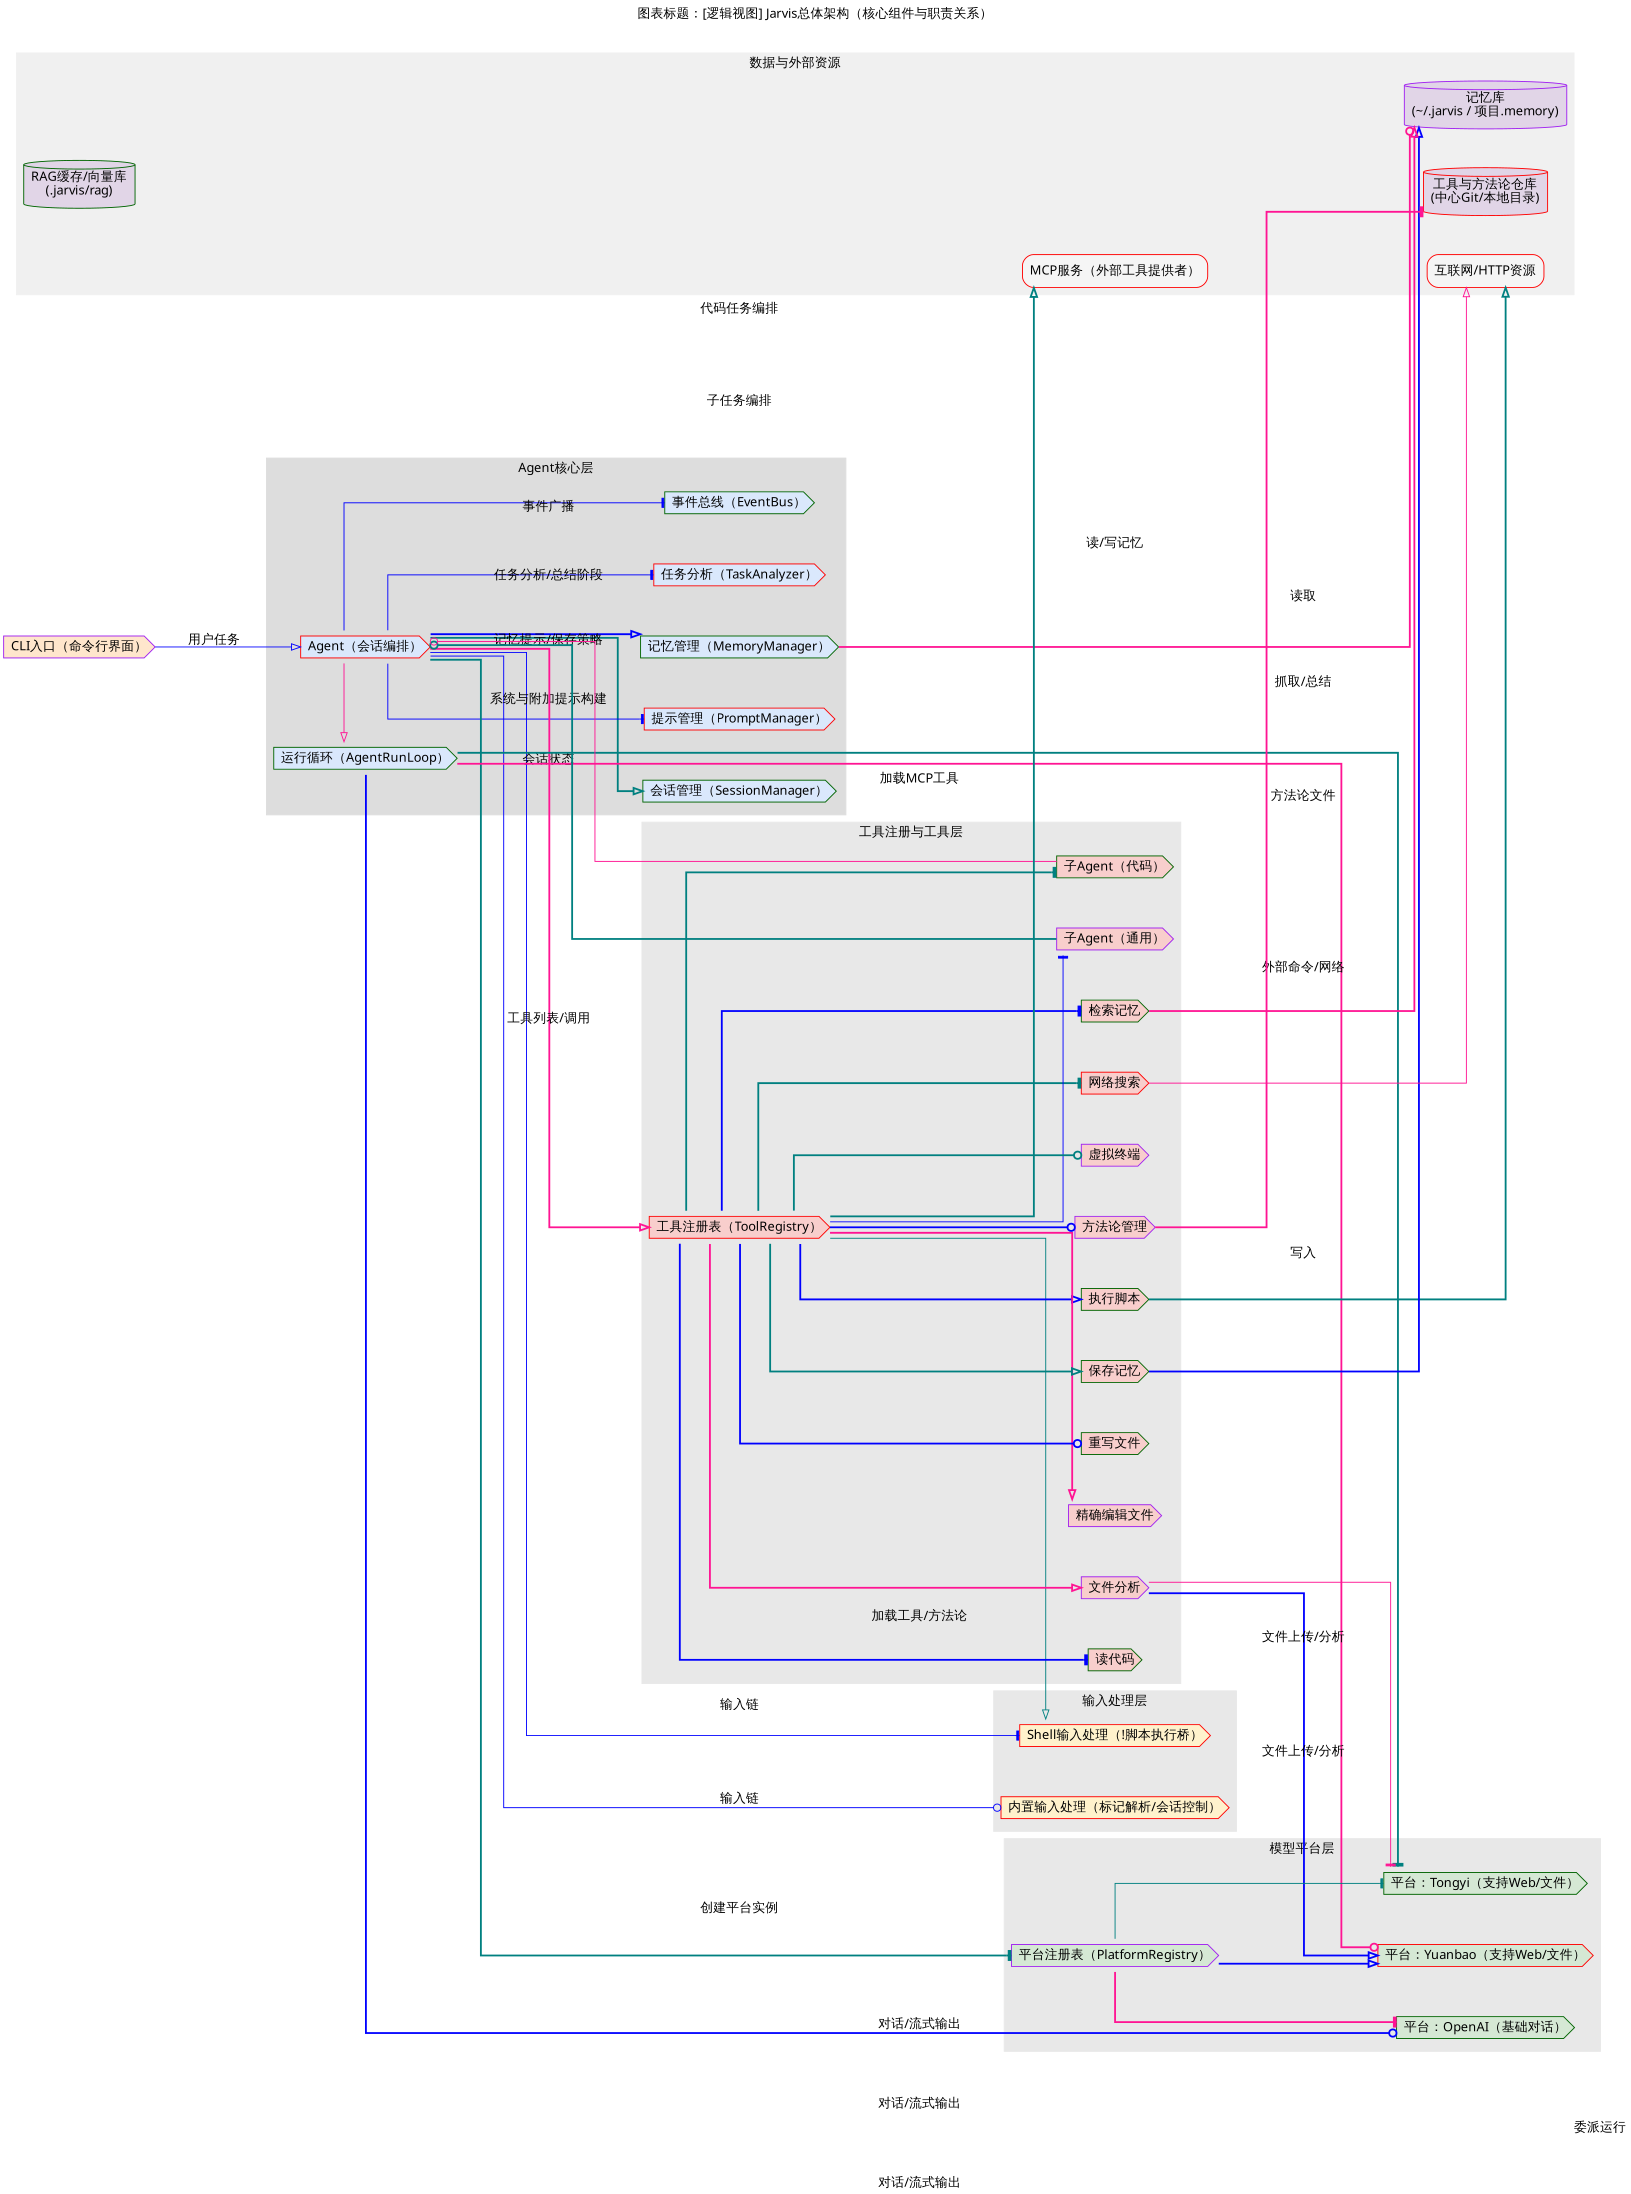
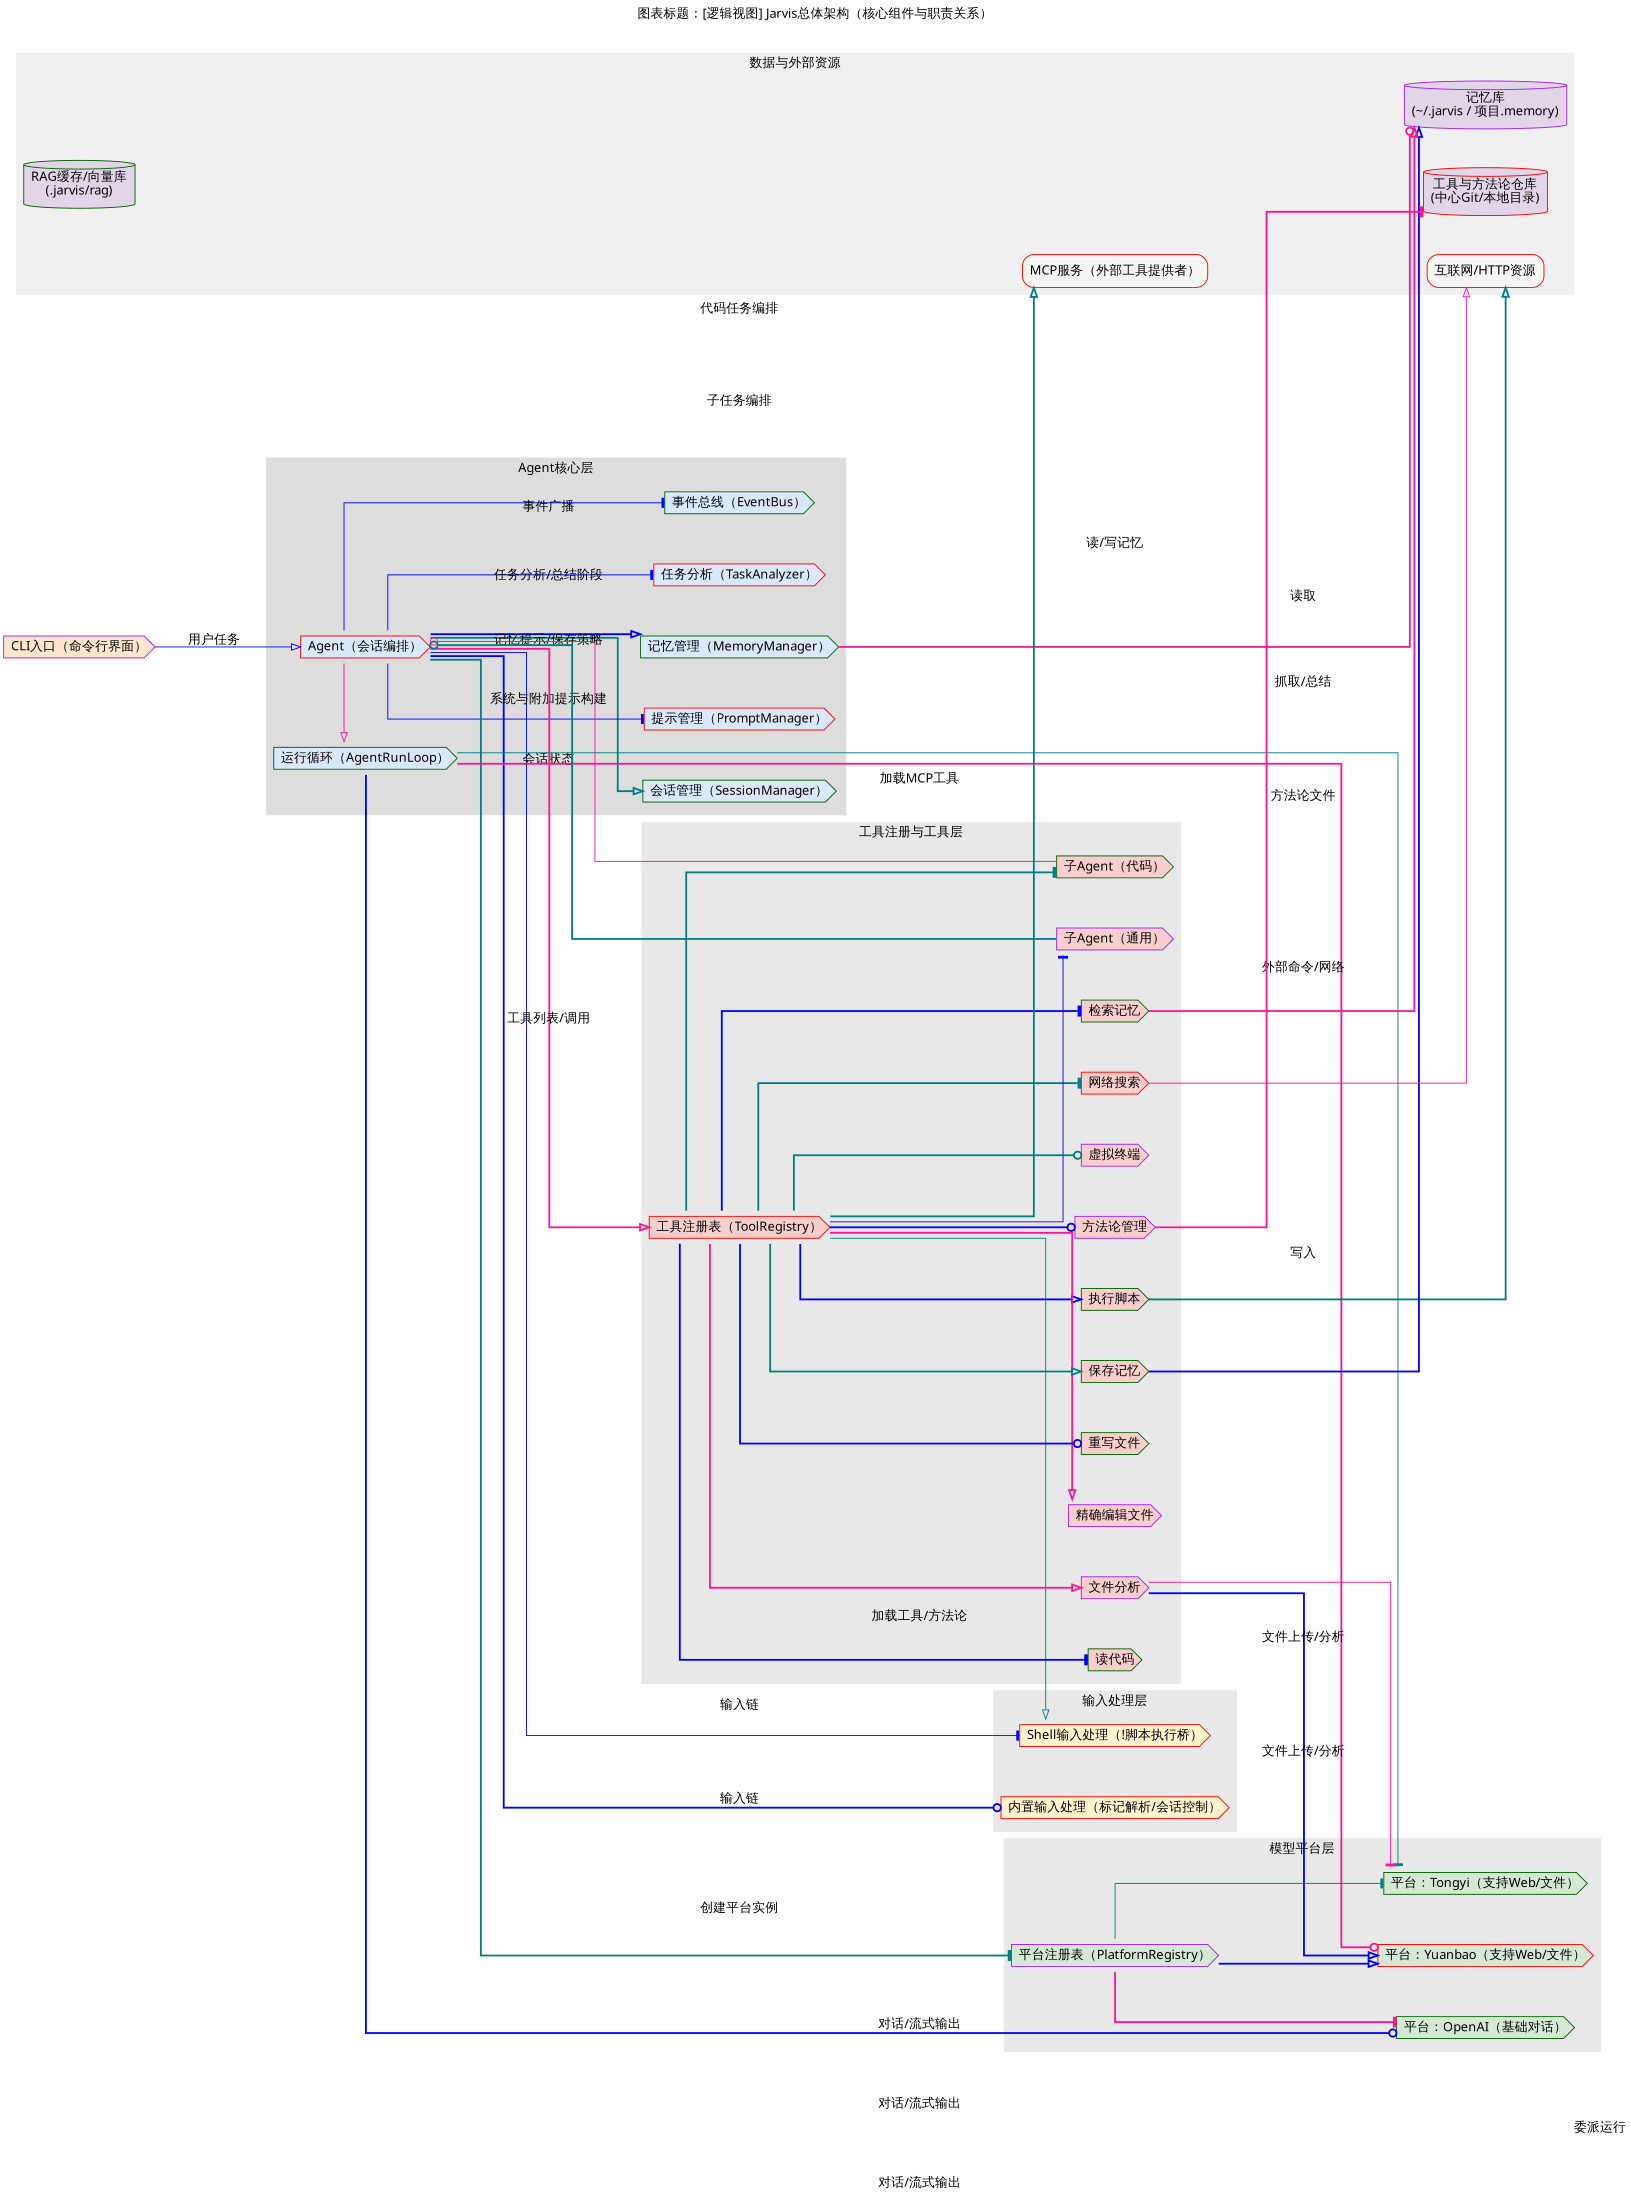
(1398, 837) -> (1398, 837)
(504, 1440) -> (504, 1440)
